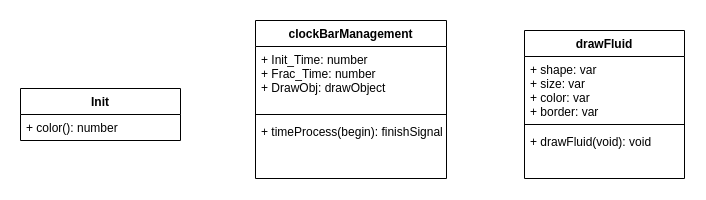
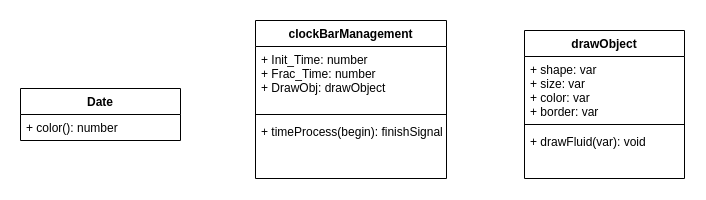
(604, 44) -> (604, 44)
(100, 102) -> (100, 102)
(596, 142) -> (595, 142)
